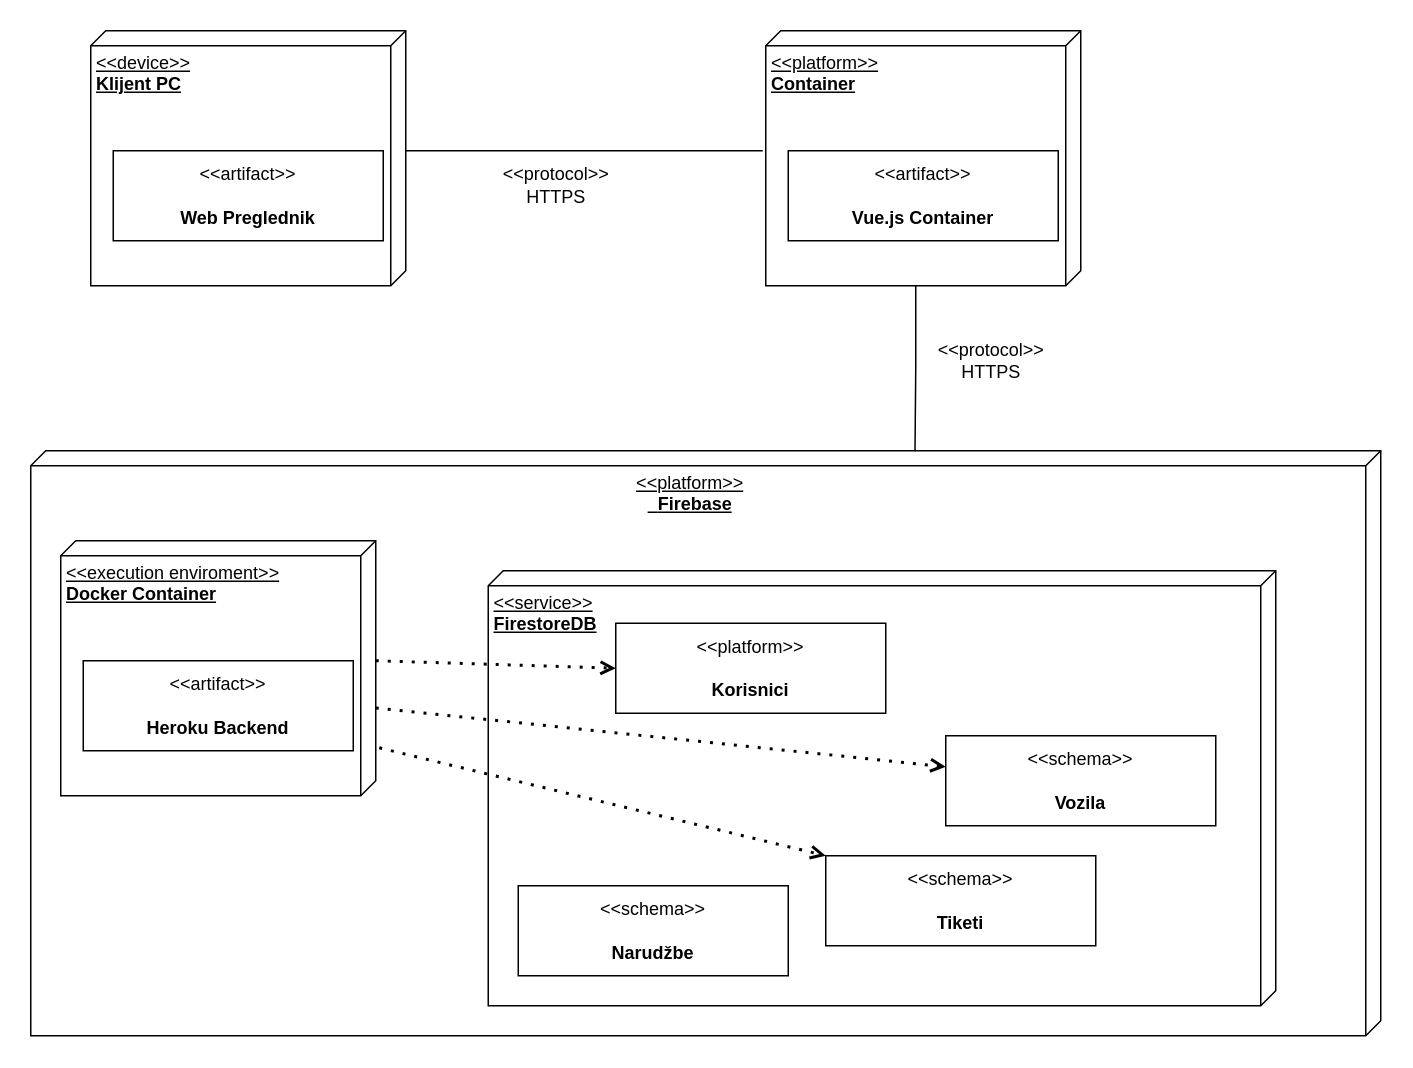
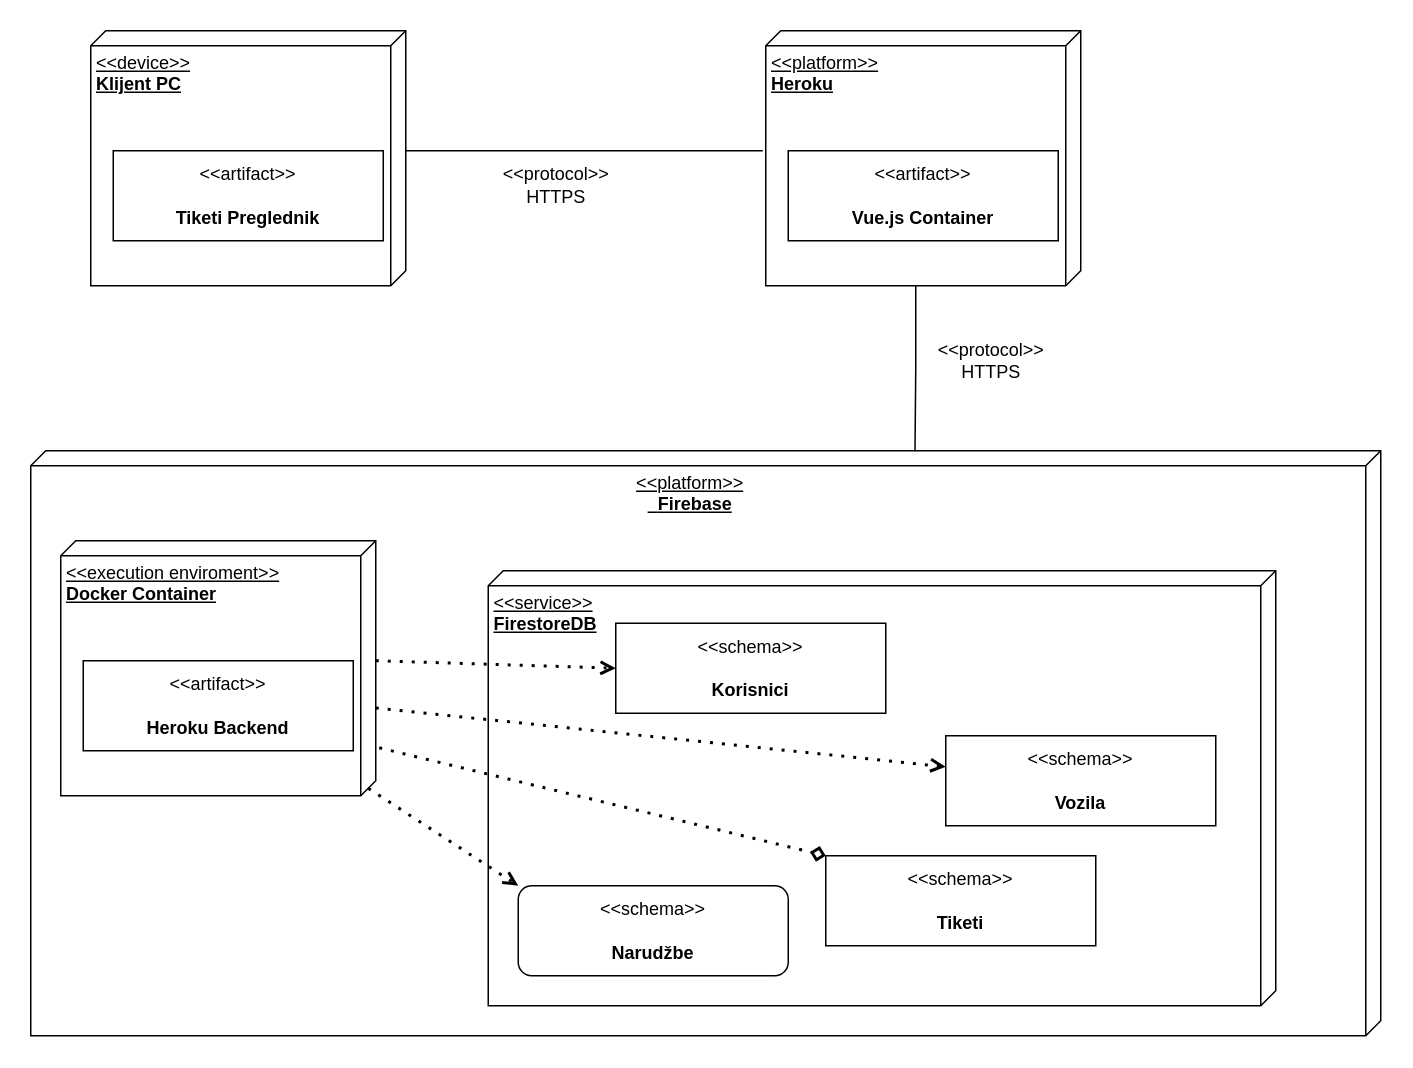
(830, 75) -> (830, 75)
(248, 196) -> (248, 196)
(751, 668) -> (751, 668)
(813, 853) -> (810, 852)
none -> (471, 855)
(653, 931) -> (653, 931)
